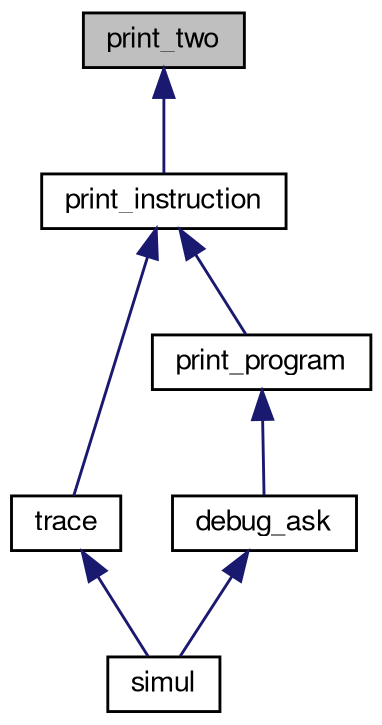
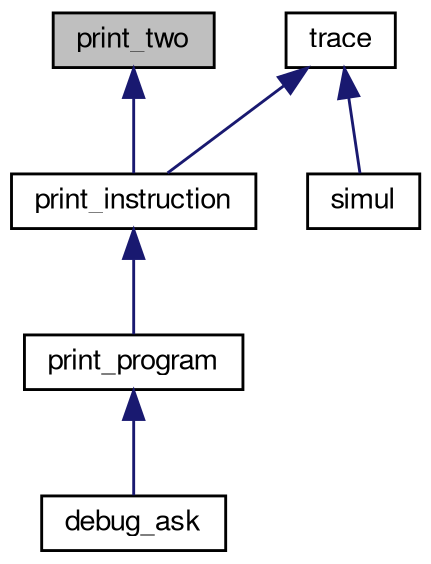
(111, 376) -> (226, 129)
(206, 616) -> none
